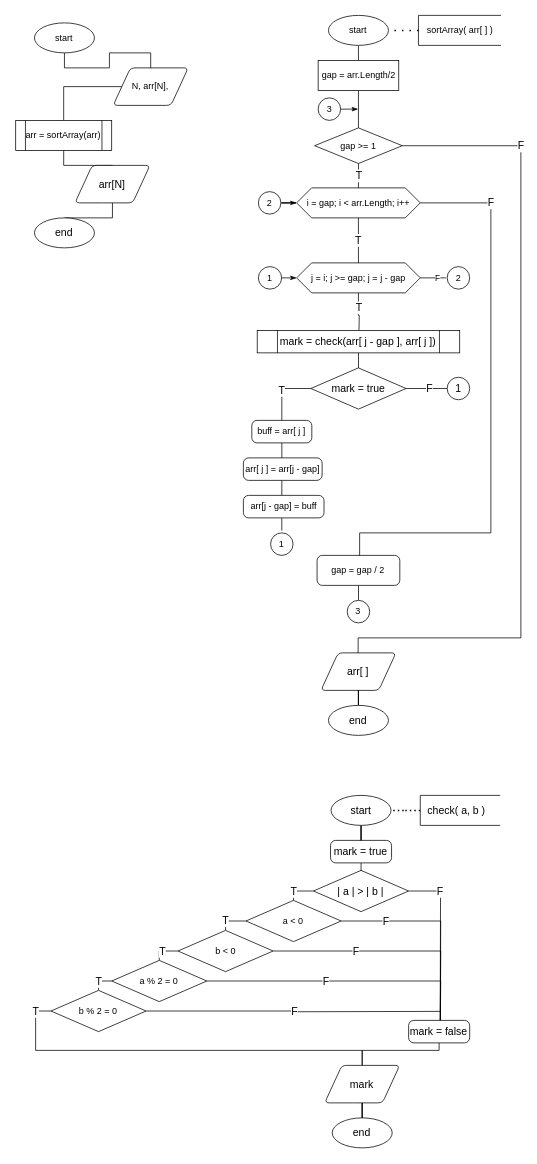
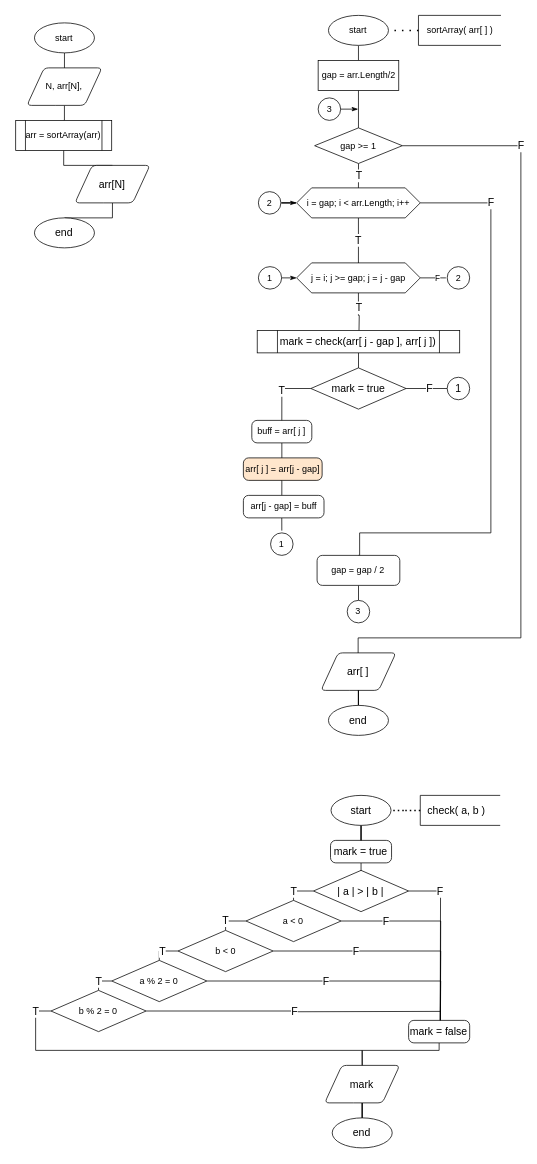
(151, 87) -> (64, 87)
(283, 469) -> (283, 469)
